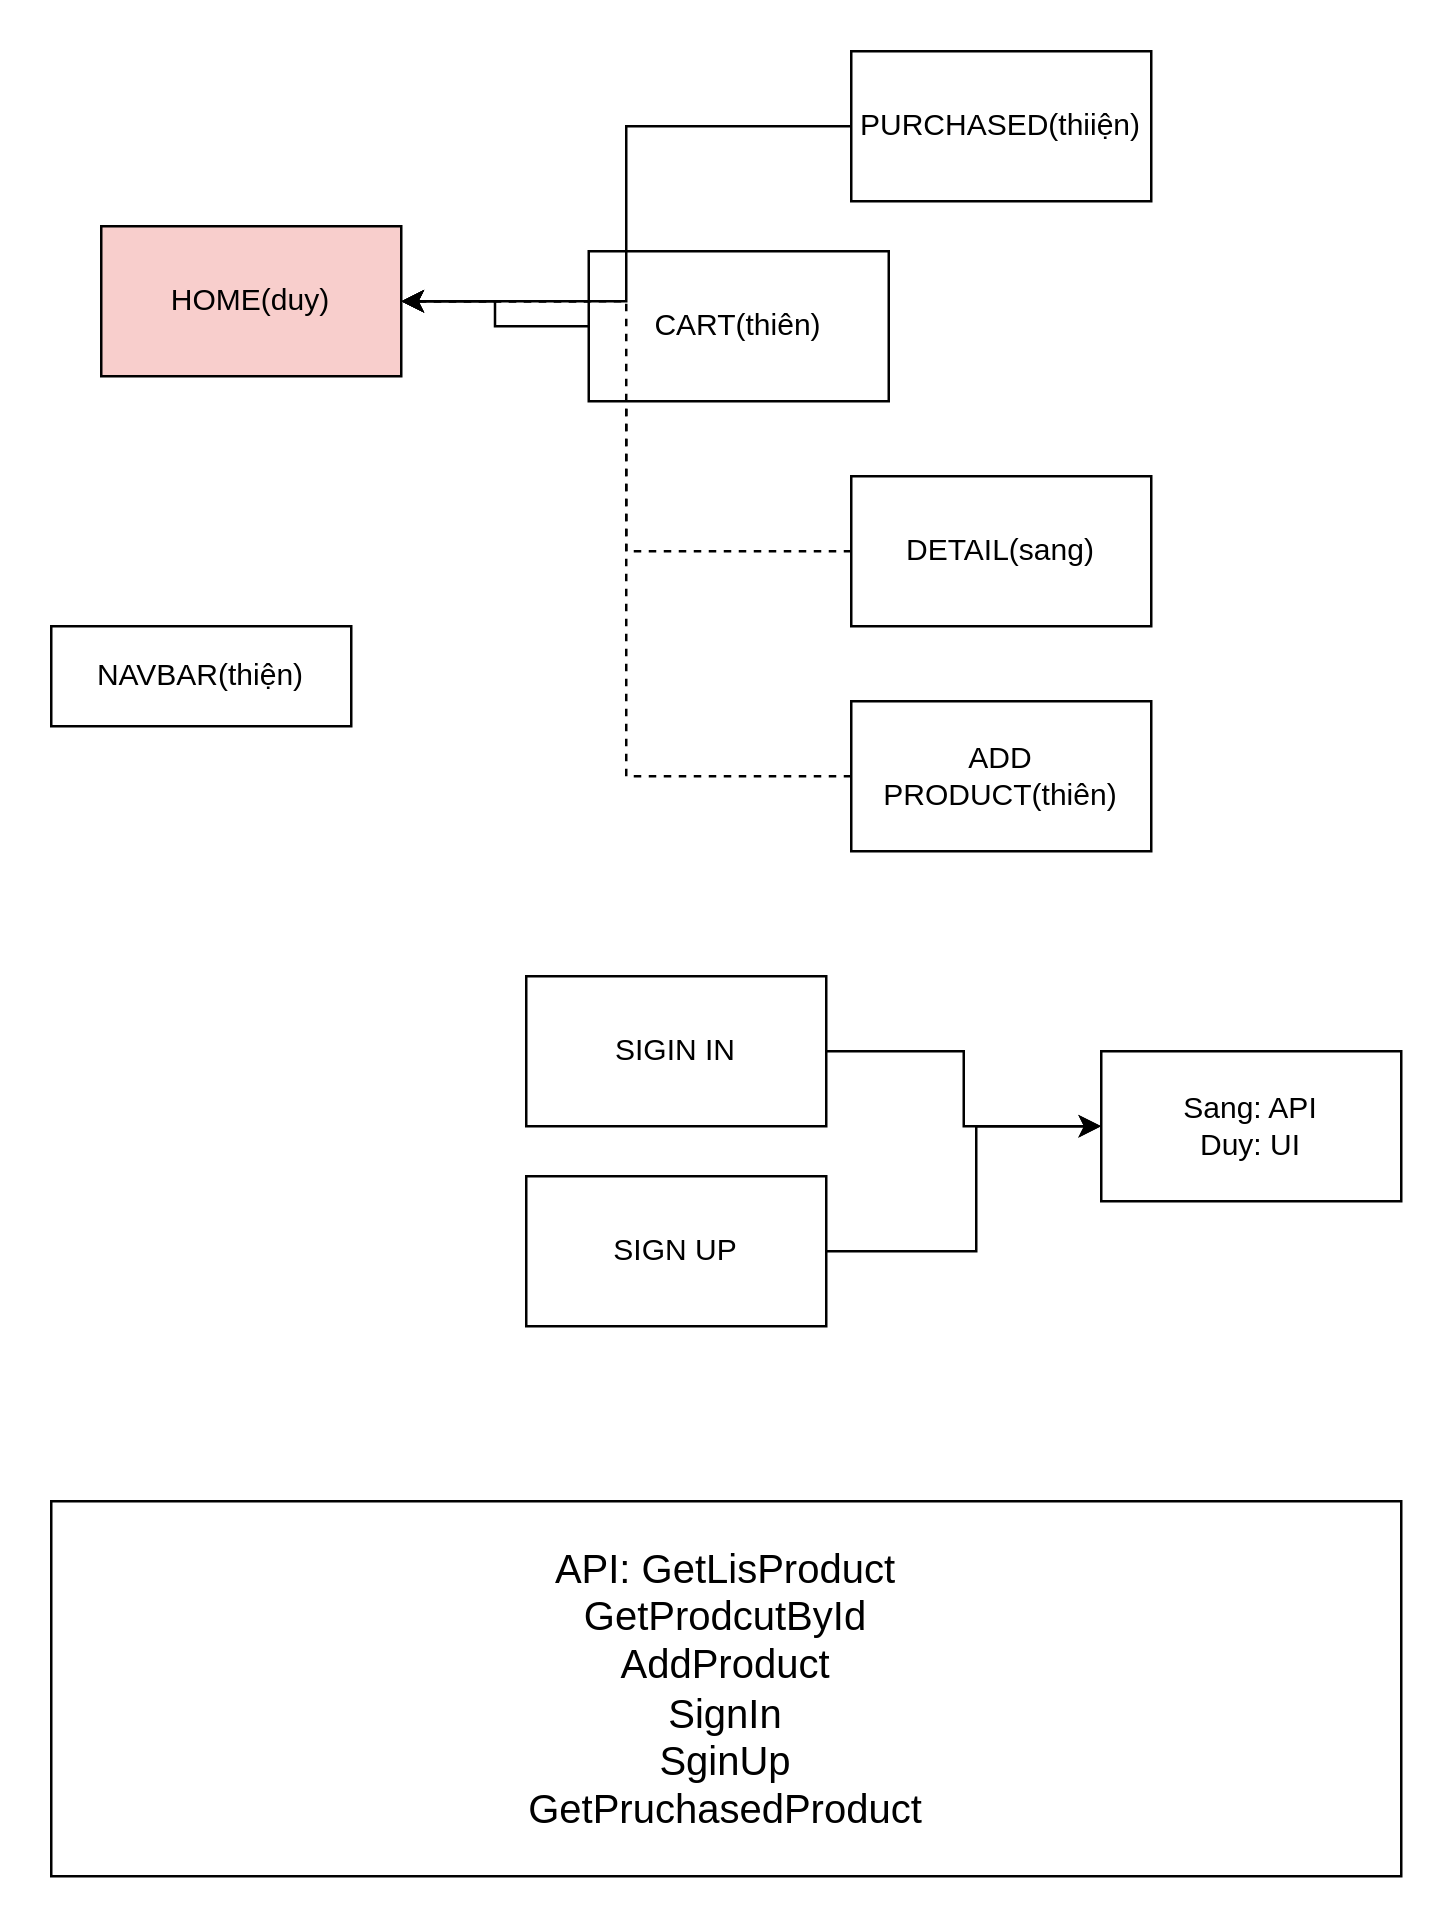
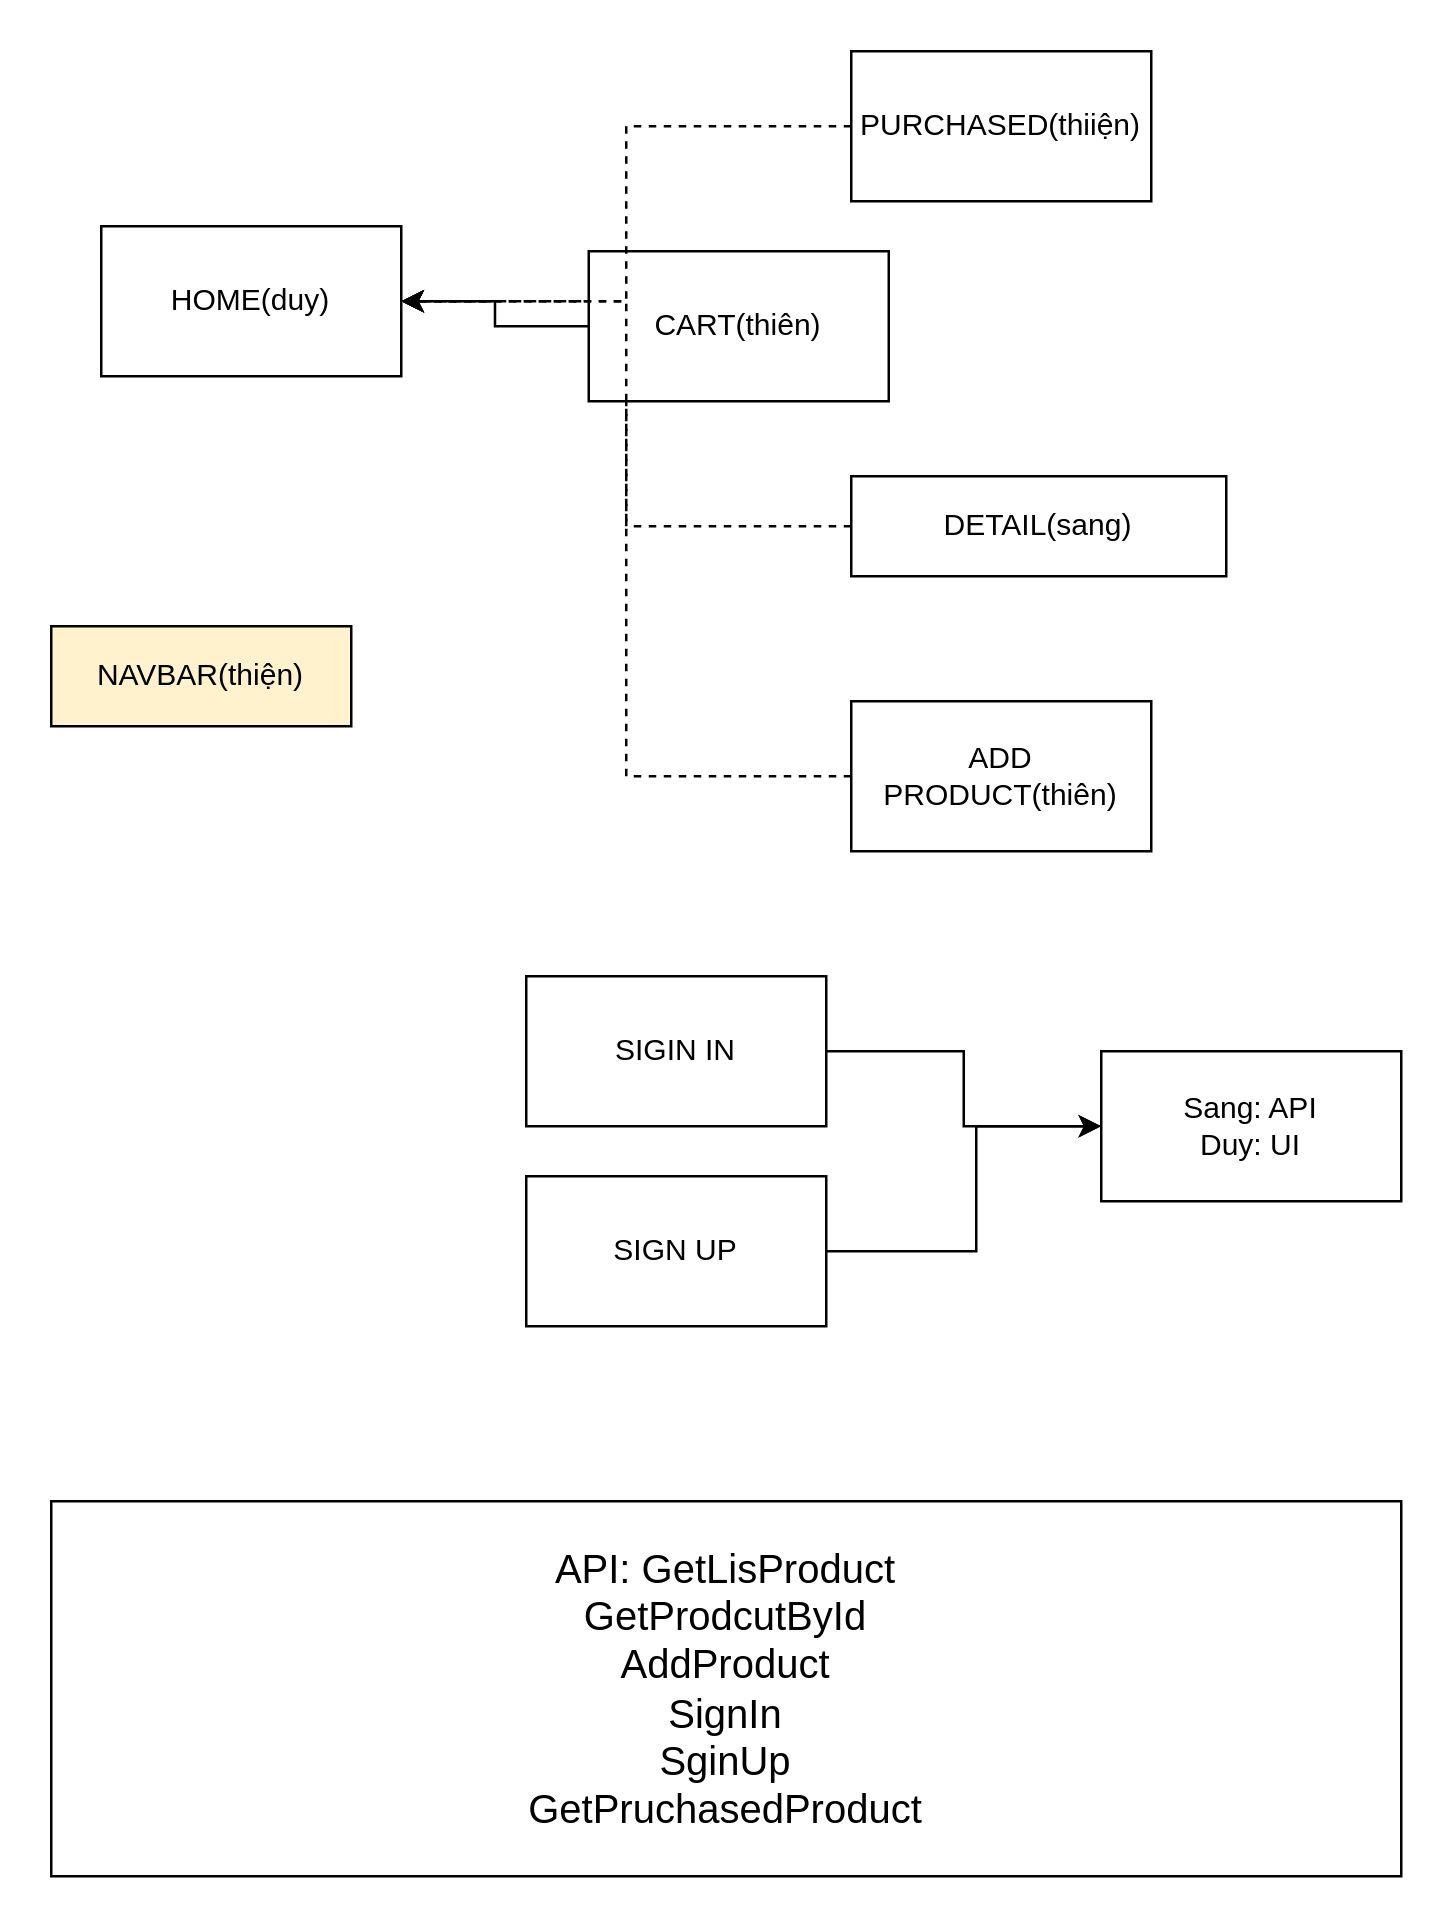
(654, 126) -> (654, 126)
(251, 301) -> (251, 301)
(1001, 551) -> (1039, 526)
(201, 676) -> (201, 676)
